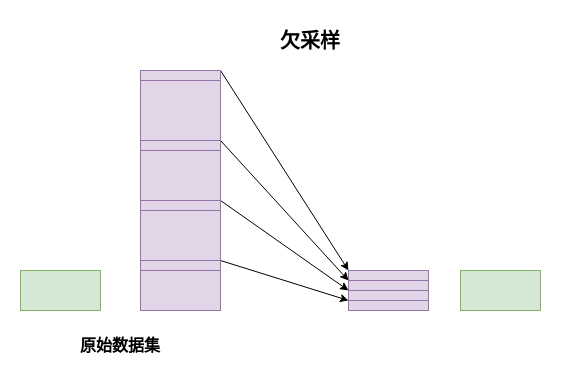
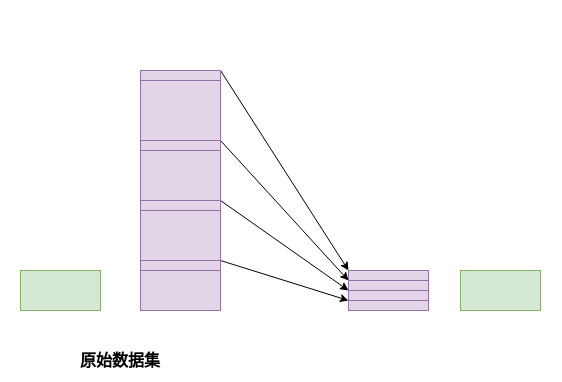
(311, 41) -> none
(121, 346) -> (121, 361)
